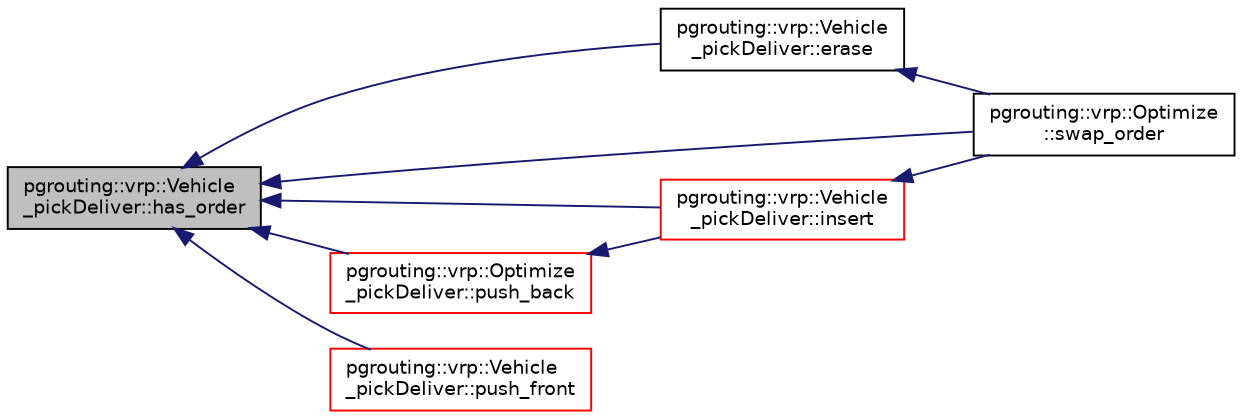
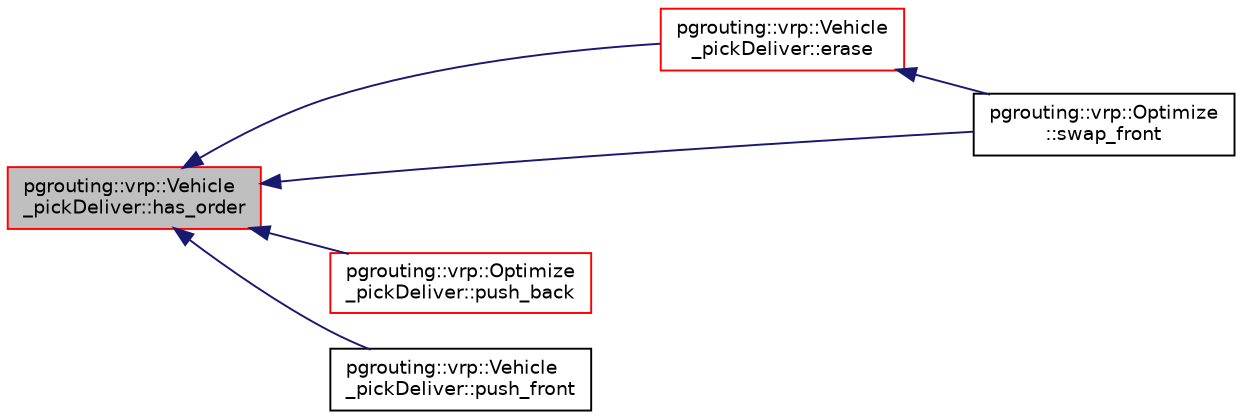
(782, 40) -> (782, 40)
(1104, 125) -> (1104, 125)
(134, 198) -> (134, 198)
(782, 210) -> none
(461, 380) -> (461, 380)
